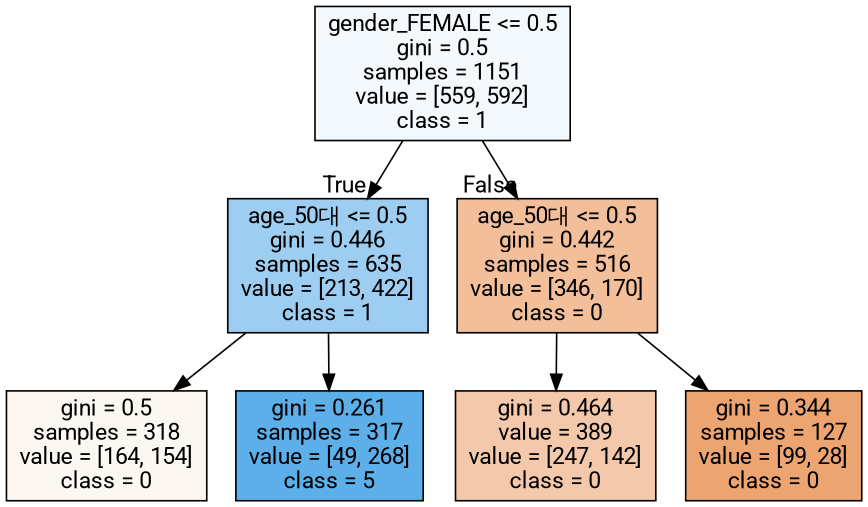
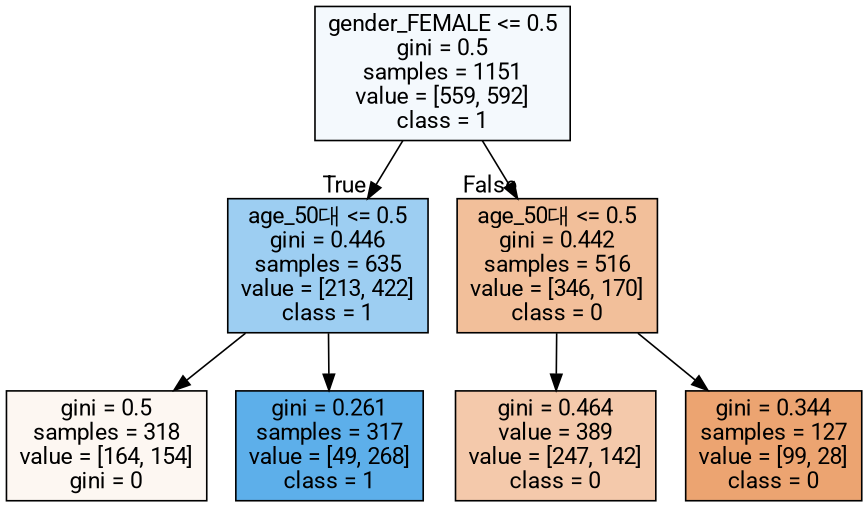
(107, 446) -> (107, 446)
(330, 446) -> (330, 446)
